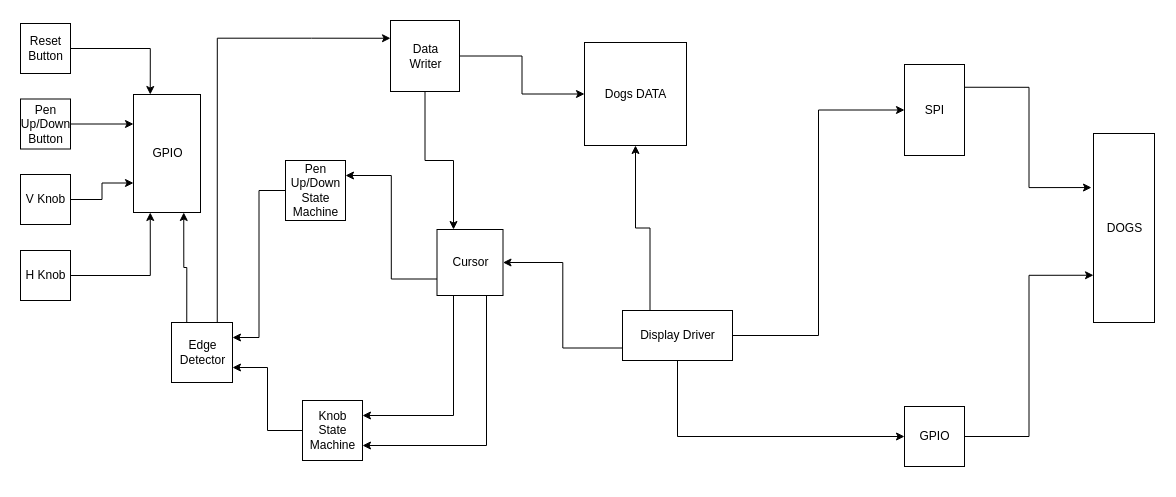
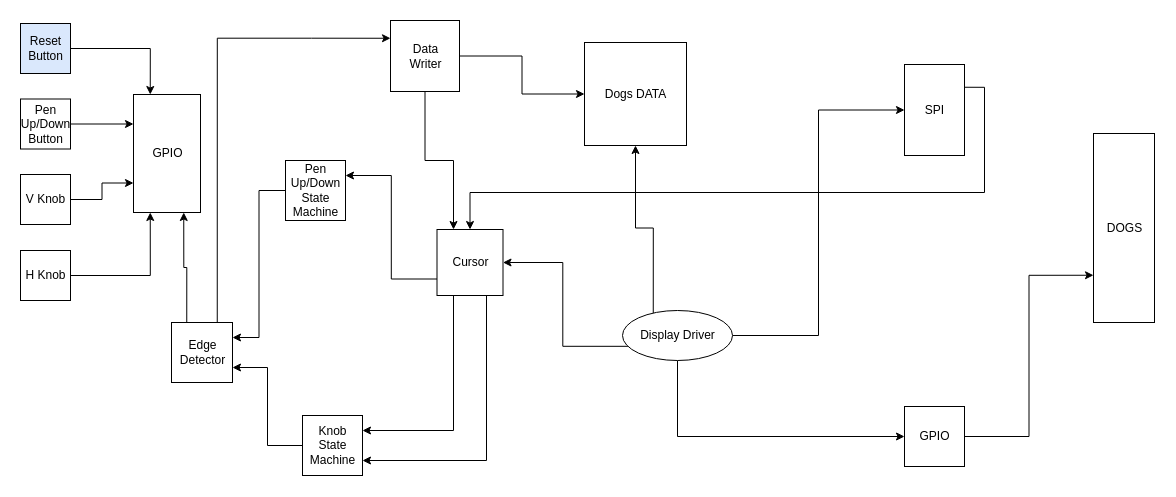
(46, 49) -> (46, 49)
(1029, 141) -> (766, 193)
(678, 336) -> (678, 336)
(333, 431) -> (333, 446)
